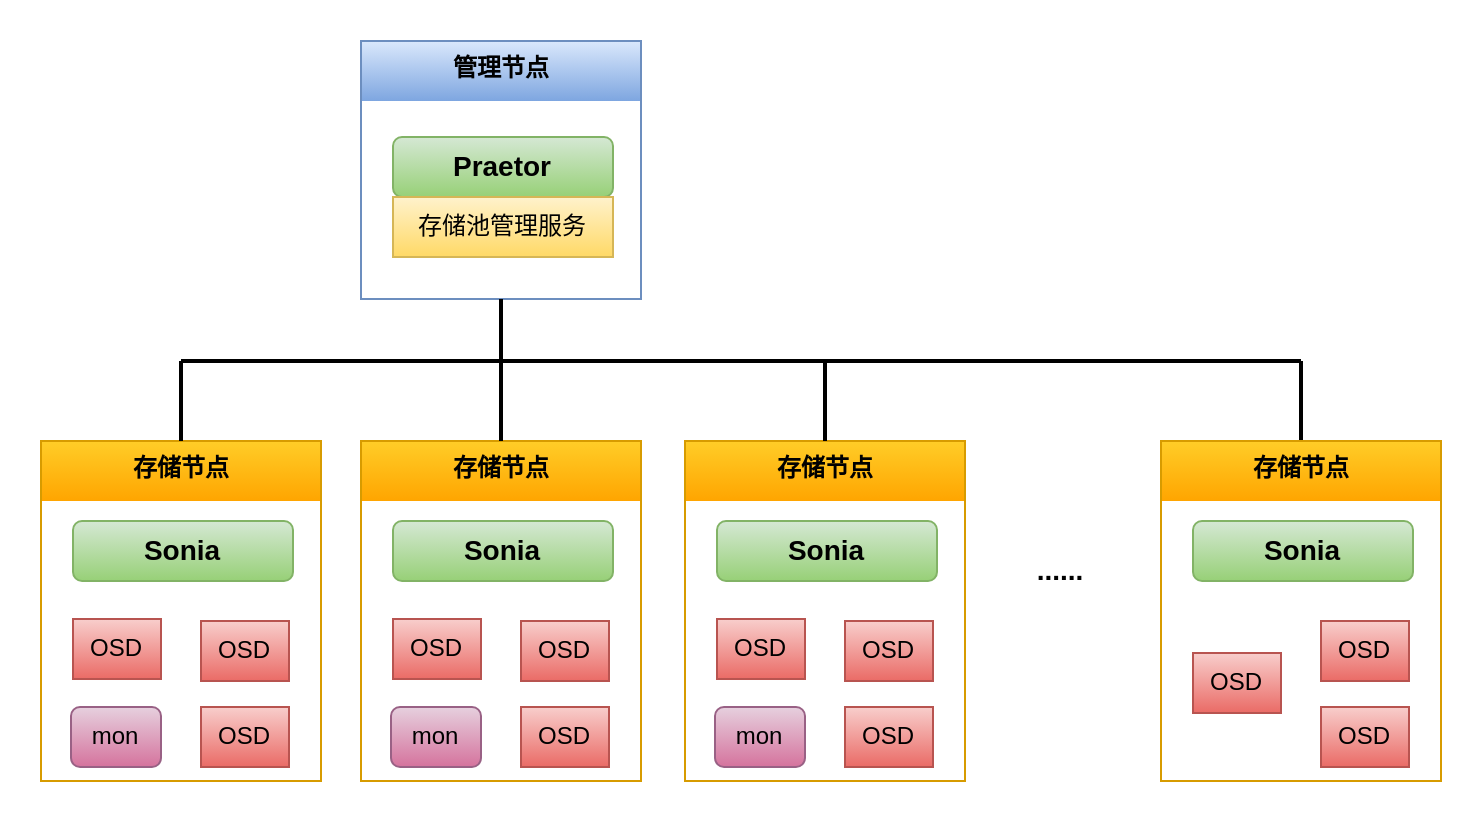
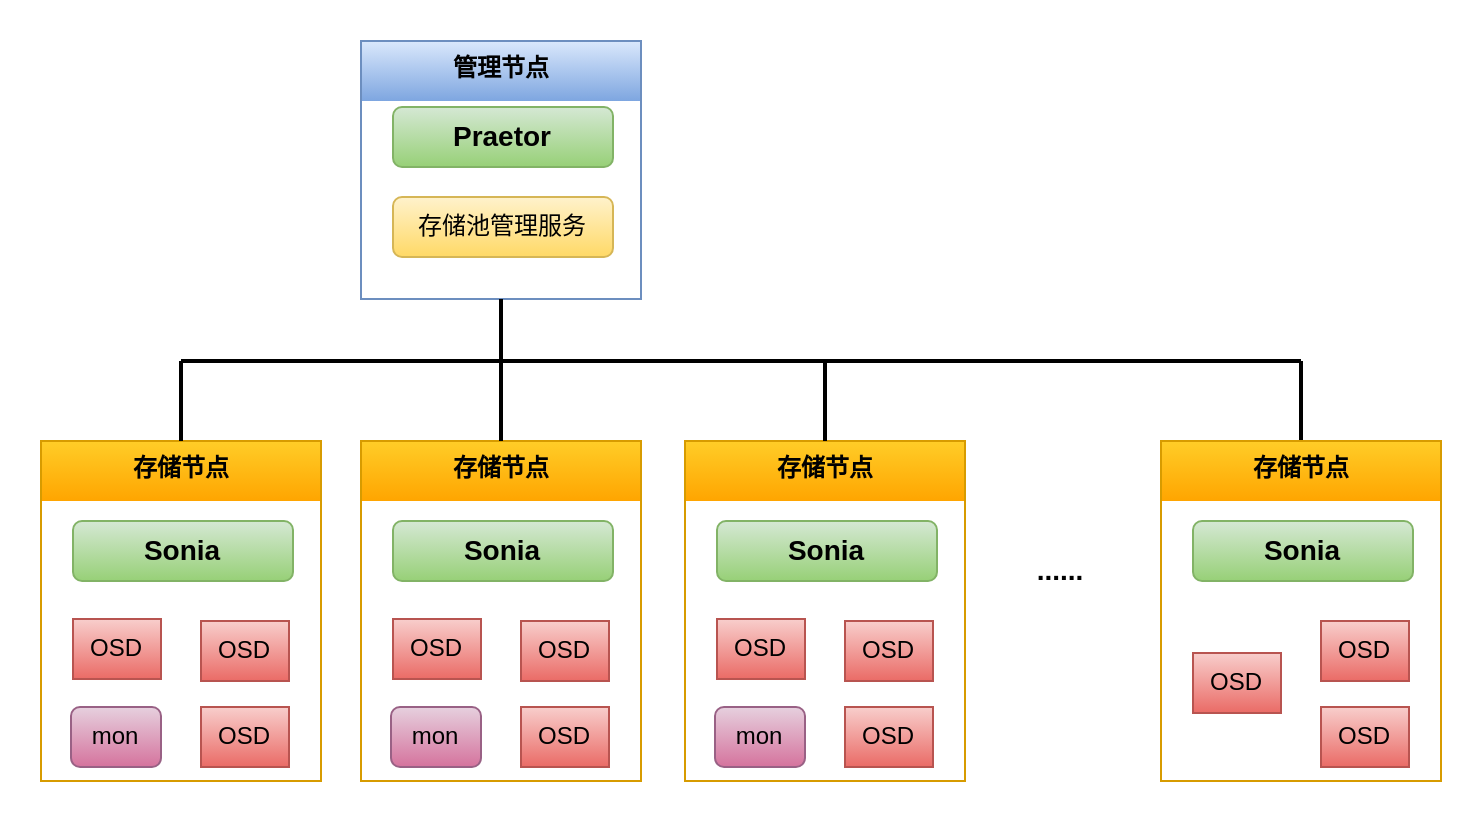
(503, 167) -> (503, 137)
(503, 227) -> (503, 227)
